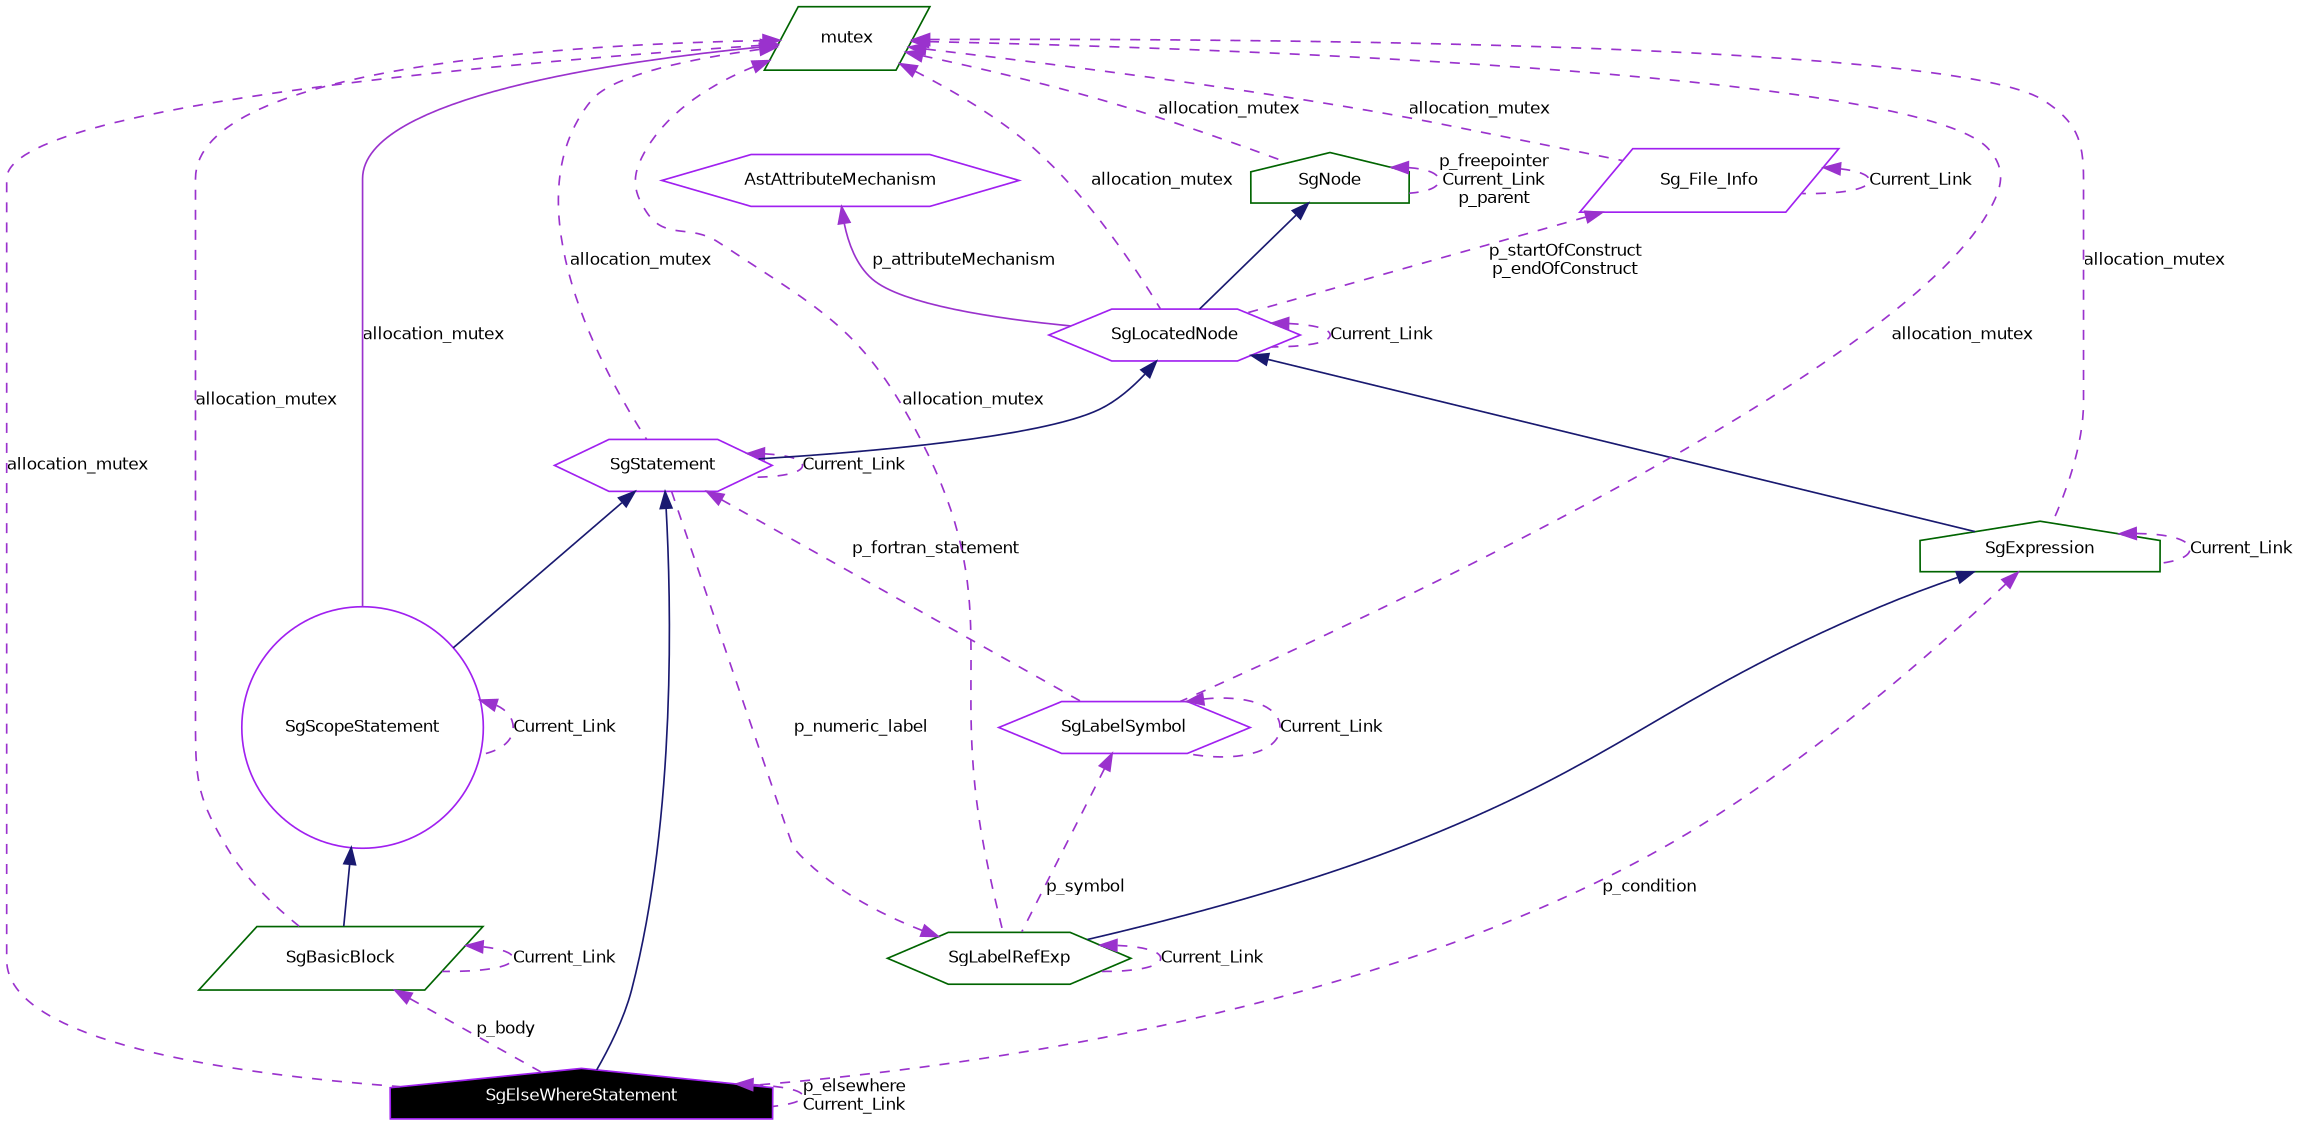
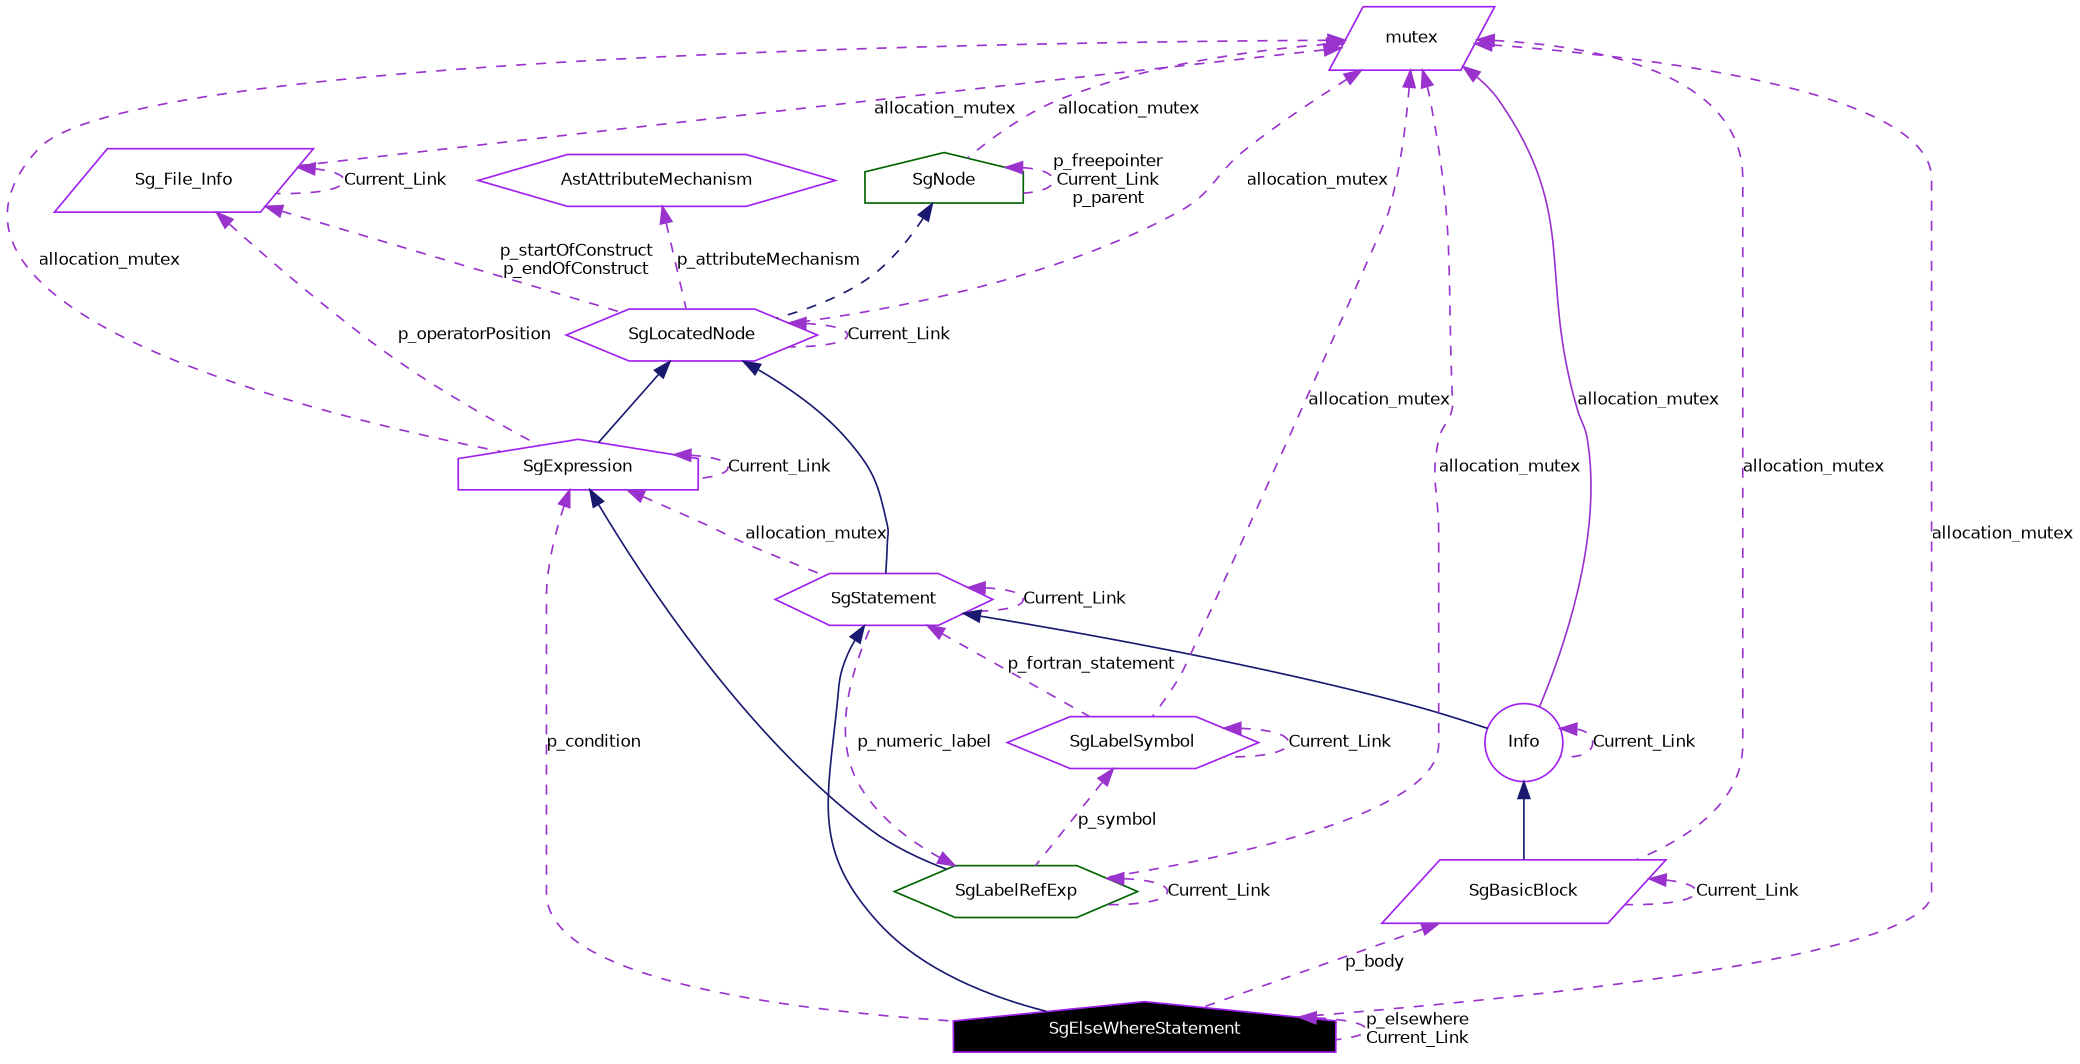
(847, 38) -> (1412, 38)
(559, 187) -> (733, 538)
(1248, 262) -> (860, 283)
(938, 305) -> (676, 266)
none -> (376, 346)
(2040, 549) -> (578, 467)
(363, 727) -> (1524, 743)
(341, 958) -> (1524, 892)
